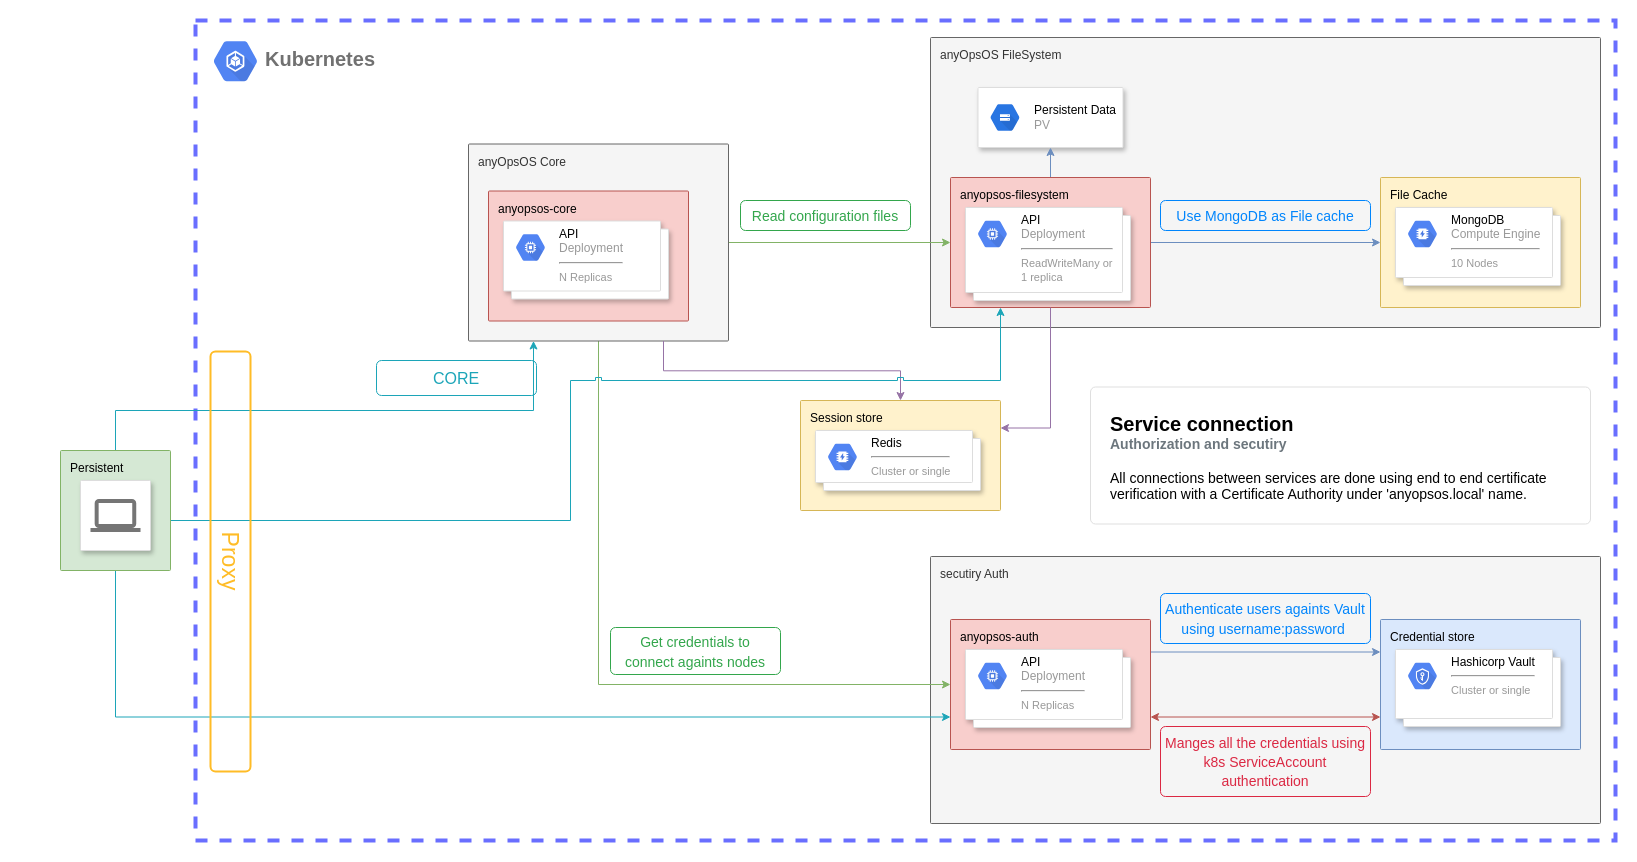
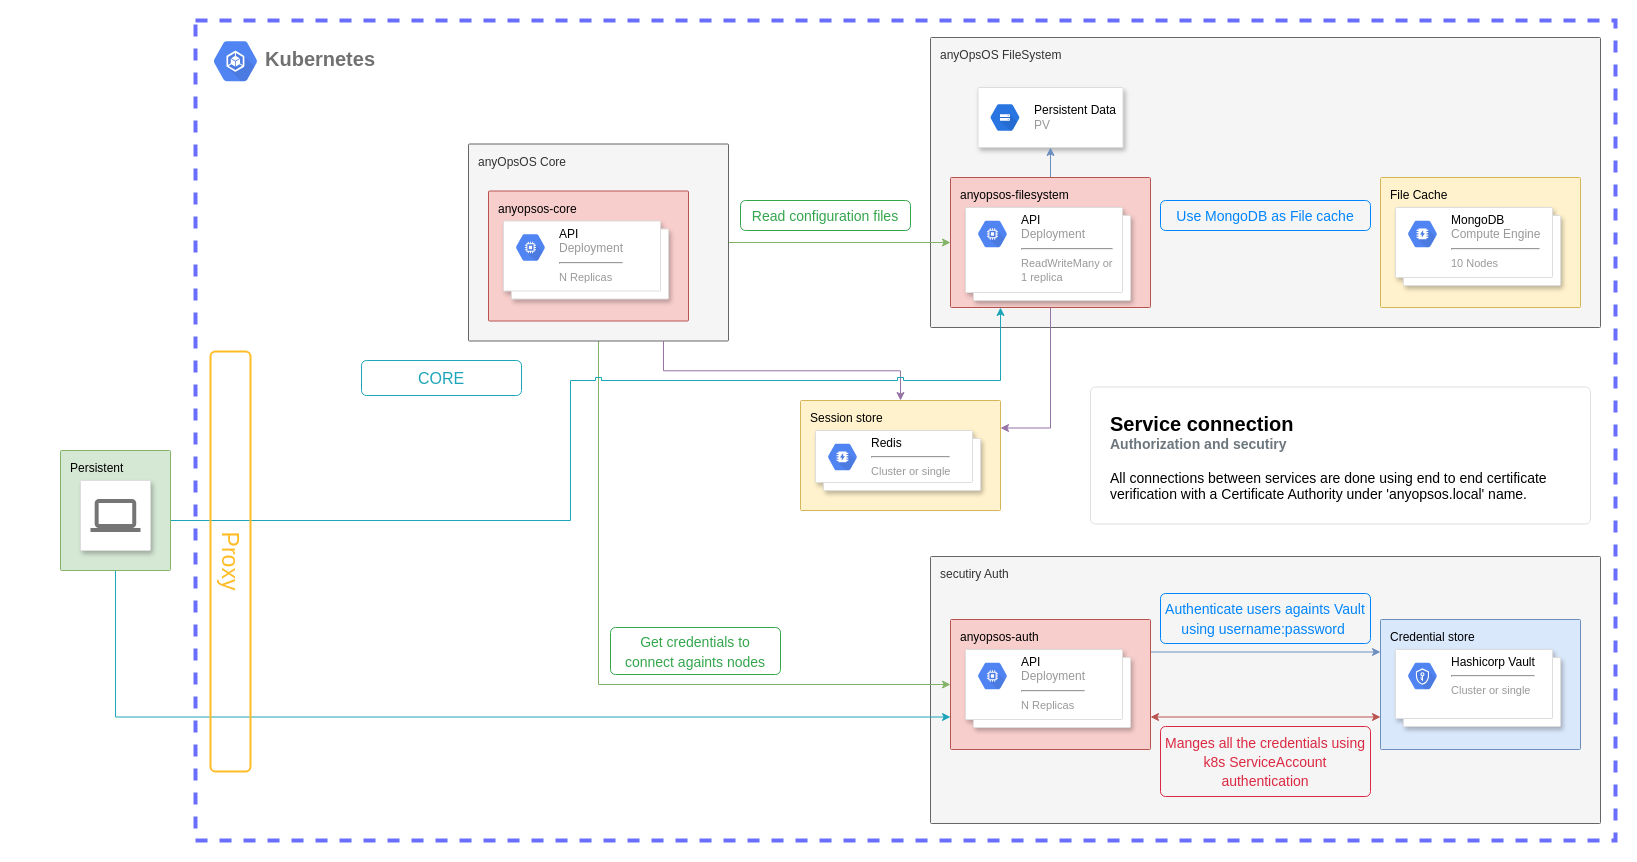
(1262, 243) -> none
(457, 378) -> (442, 378)
(336, 411) -> none
